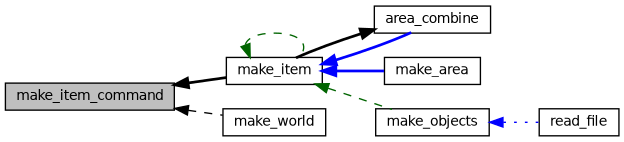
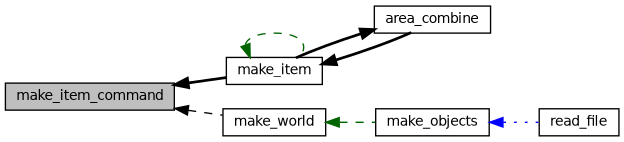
(374, 47) -> (374, 47)
(432, 71) -> none
(360, 99) -> (357, 122)
